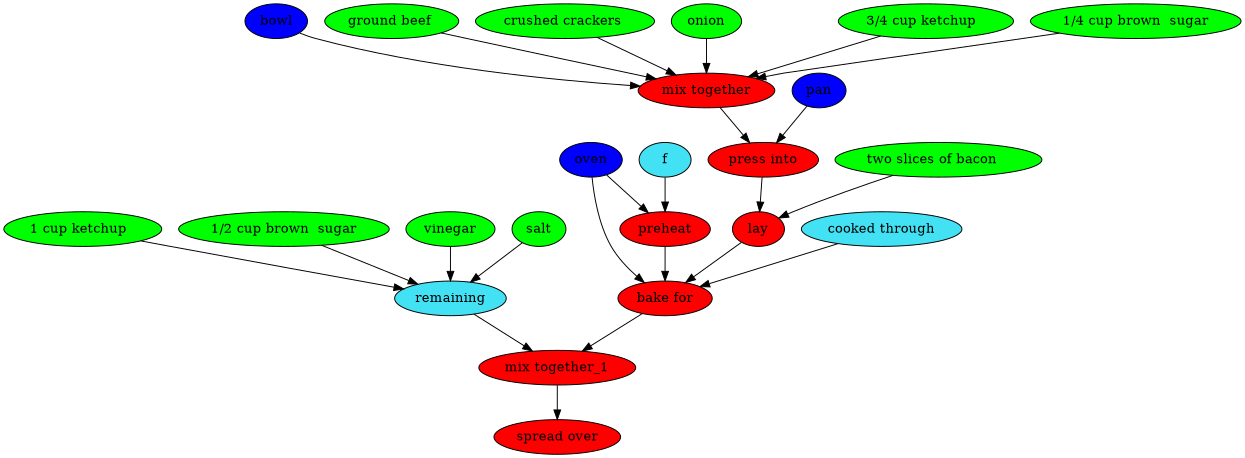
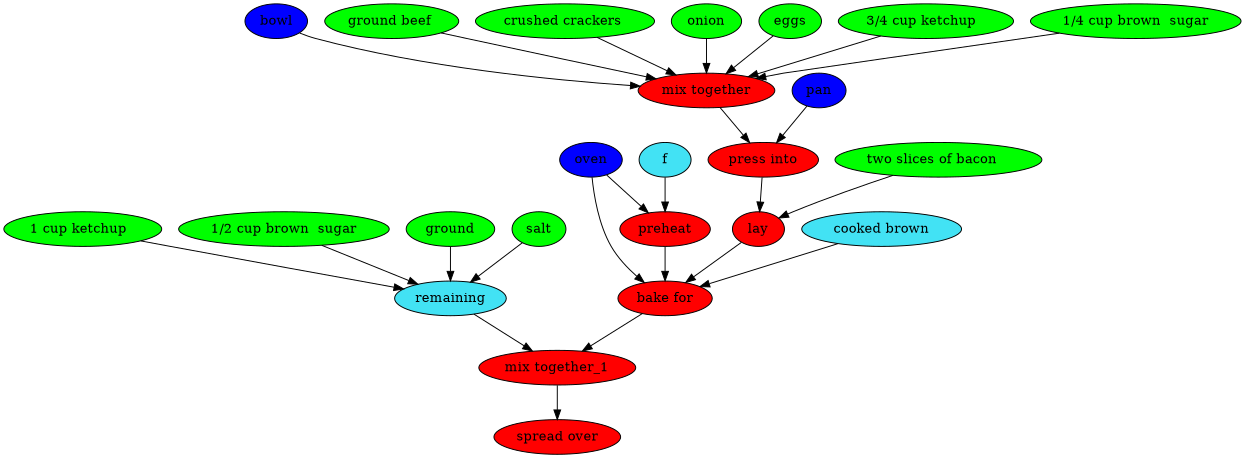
none -> (790, 21)
(450, 229) -> (450, 229)
(882, 229) -> (882, 229)
